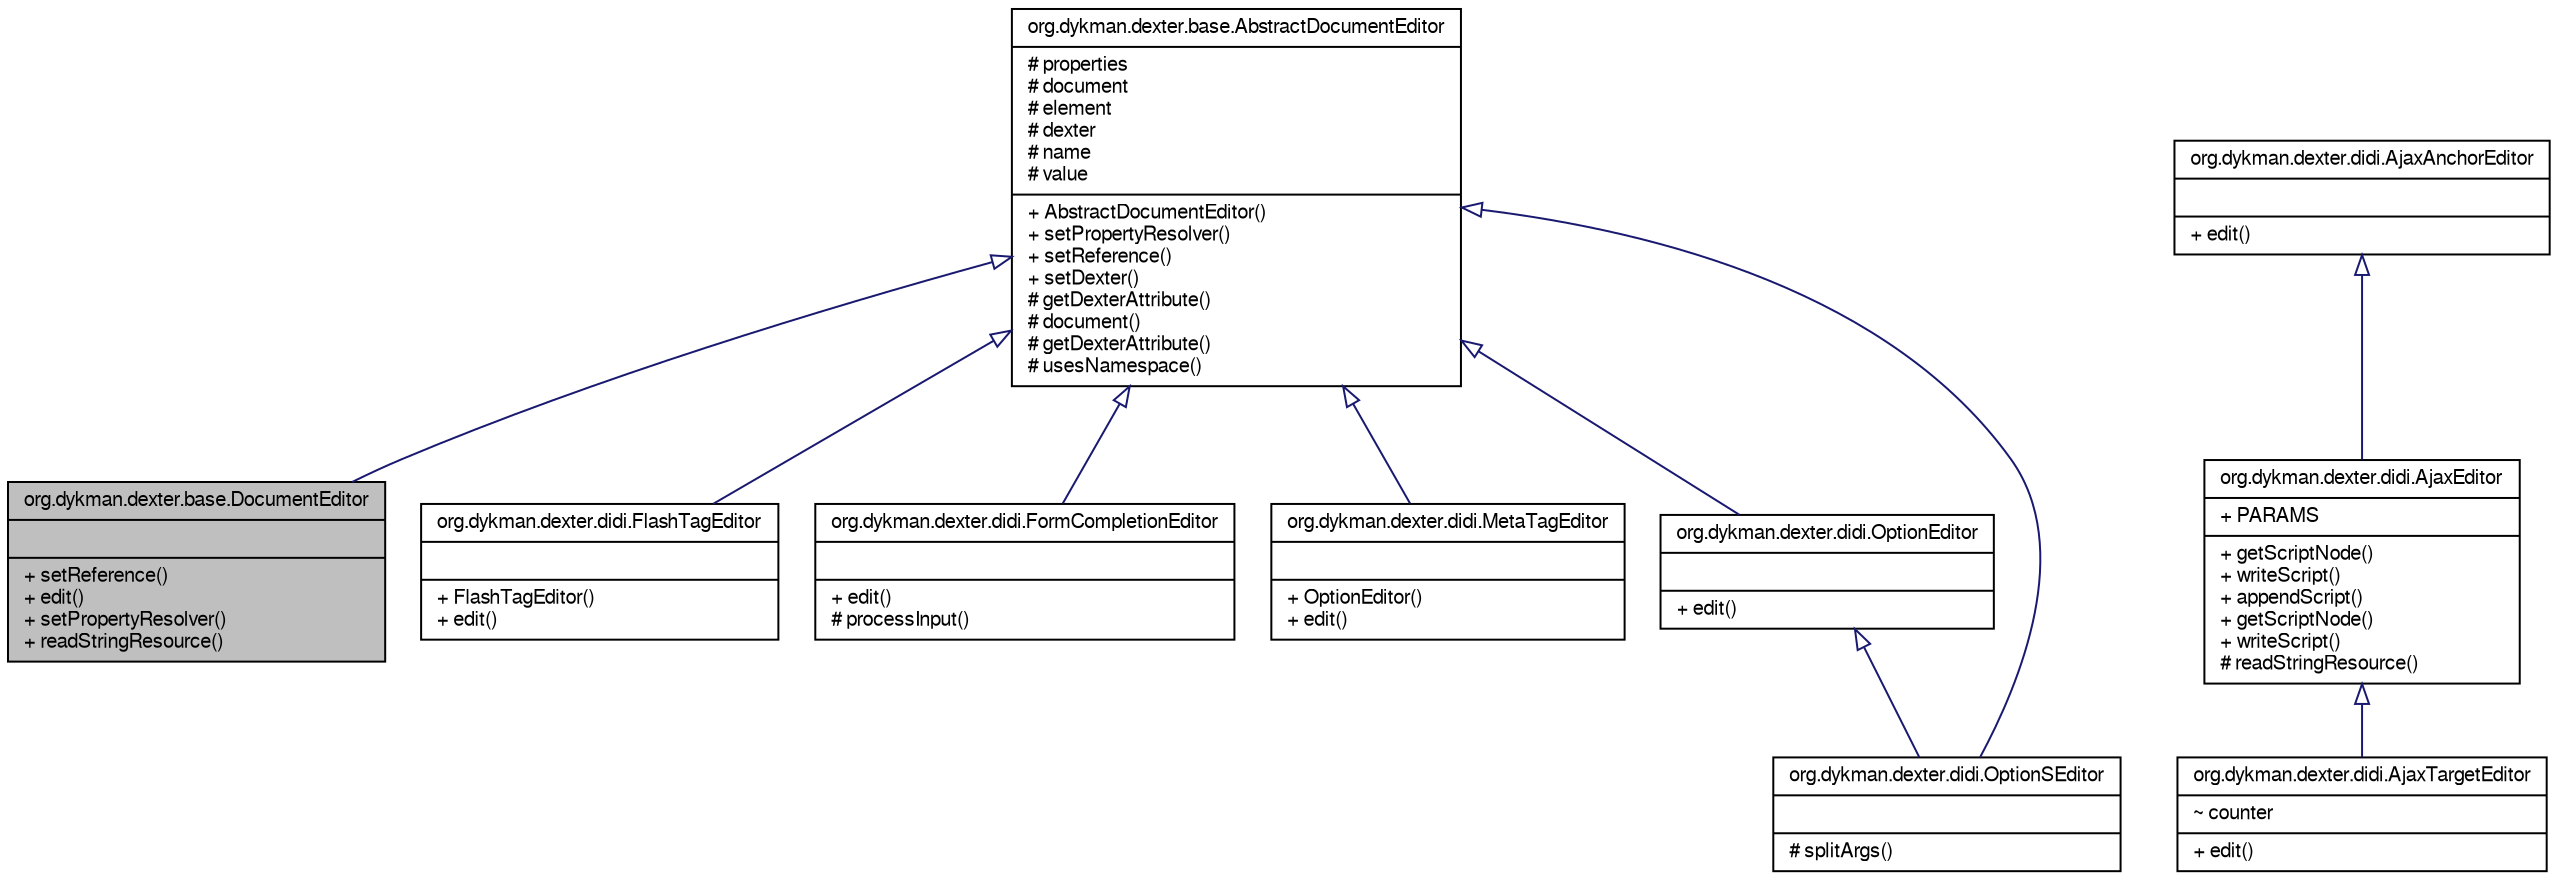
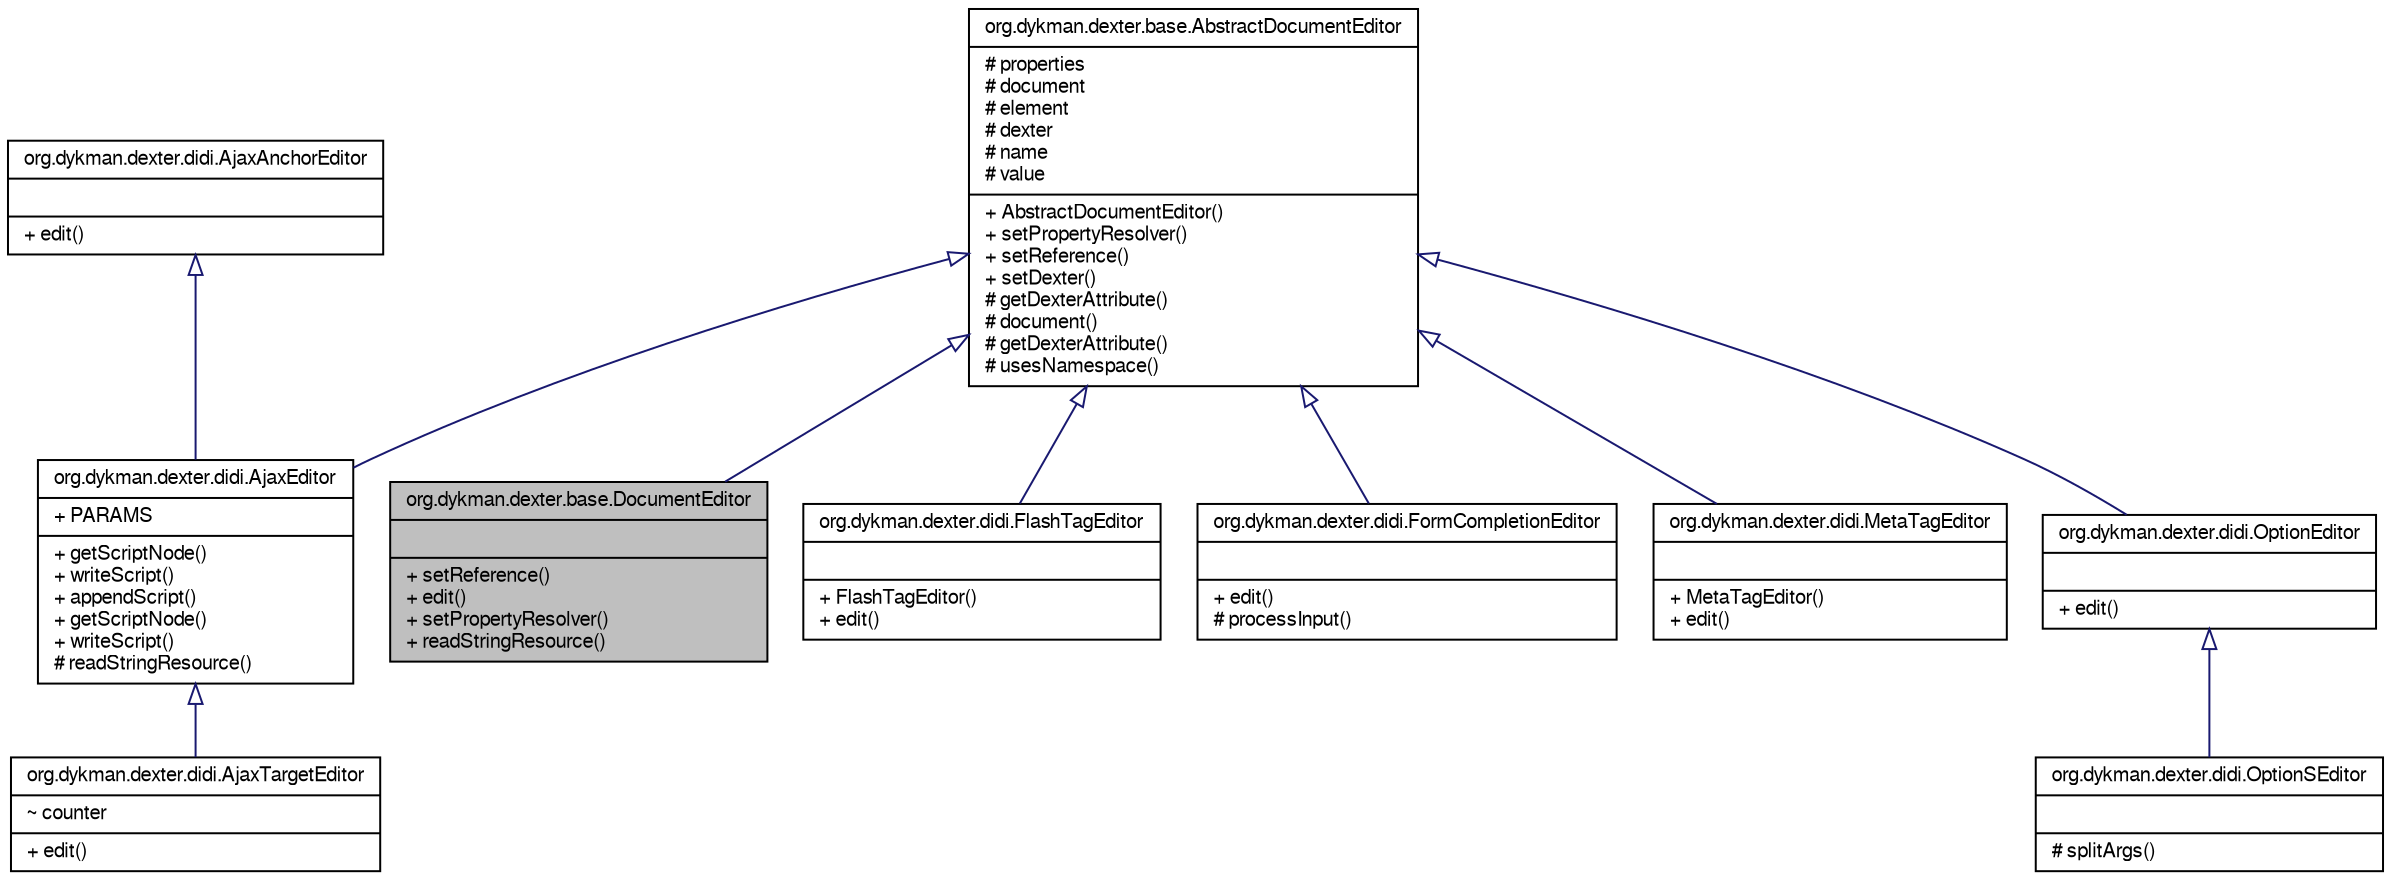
(1909, 359) -> (647, 351)
(1355, 598) -> (1747, 598)
